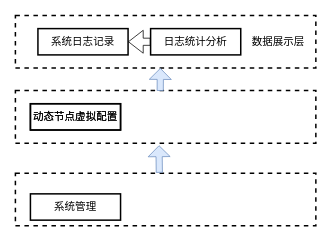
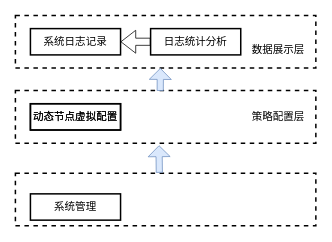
(83, 42) -> (75, 42)
(278, 42) -> (278, 49)
none -> (278, 117)
